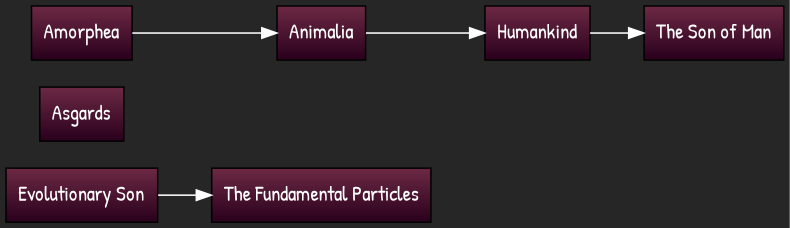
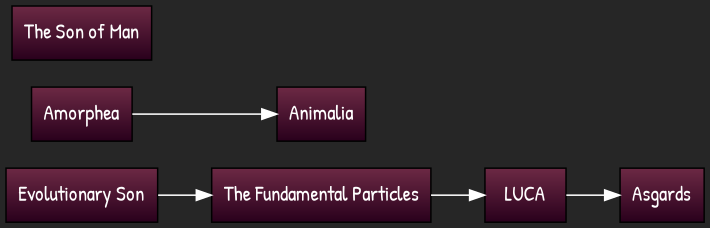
(537, 33) -> none
none -> (525, 195)
